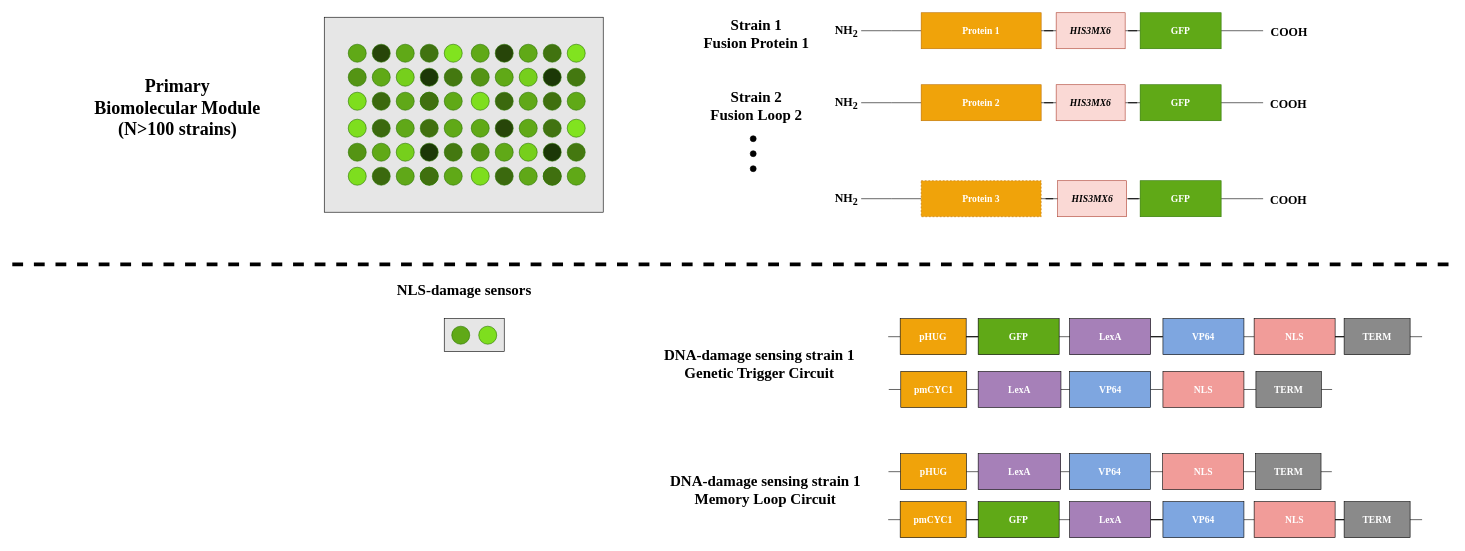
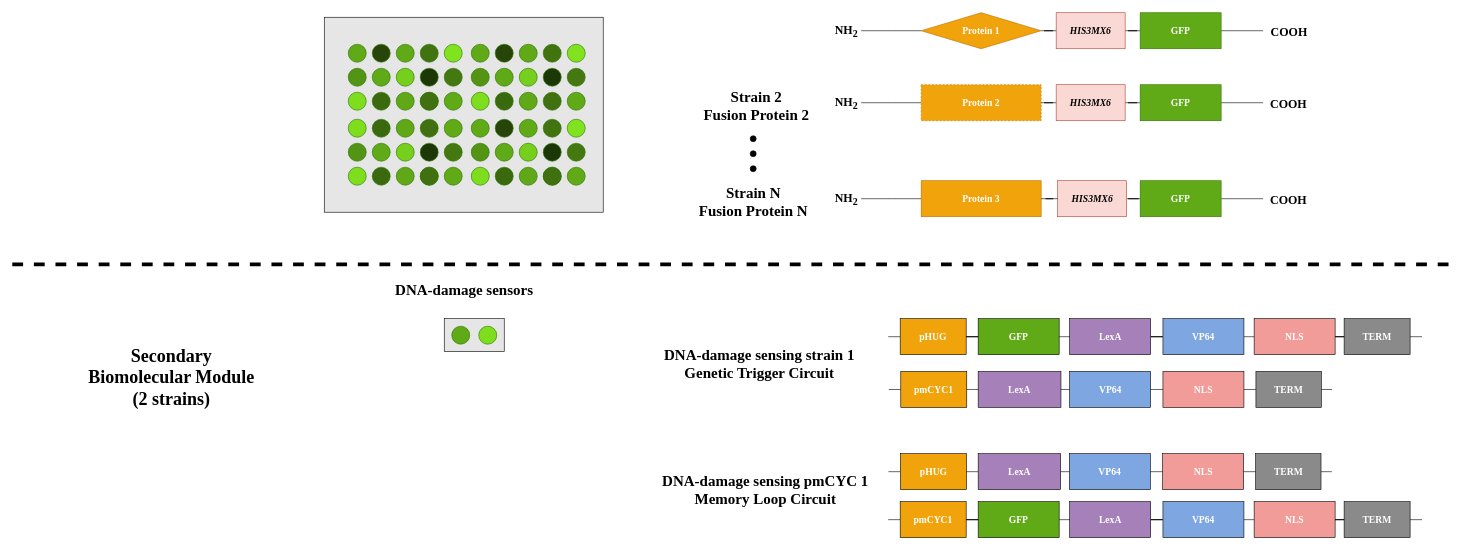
(981, 31) -> (981, 31)
(756, 34) -> none
(981, 103) -> (981, 103)
(757, 106) -> (757, 106)
(177, 107) -> none
(981, 199) -> (981, 199)
none -> (753, 202)
(464, 290) -> (464, 290)
none -> (171, 377)
(766, 490) -> (766, 490)
